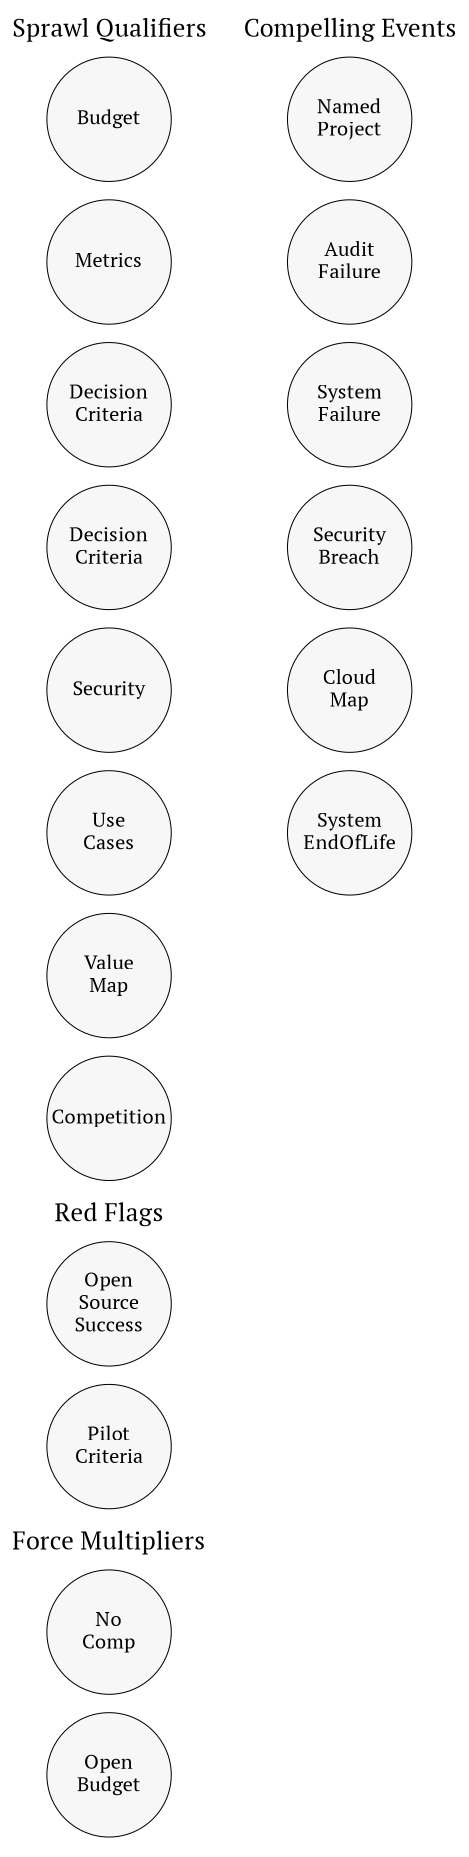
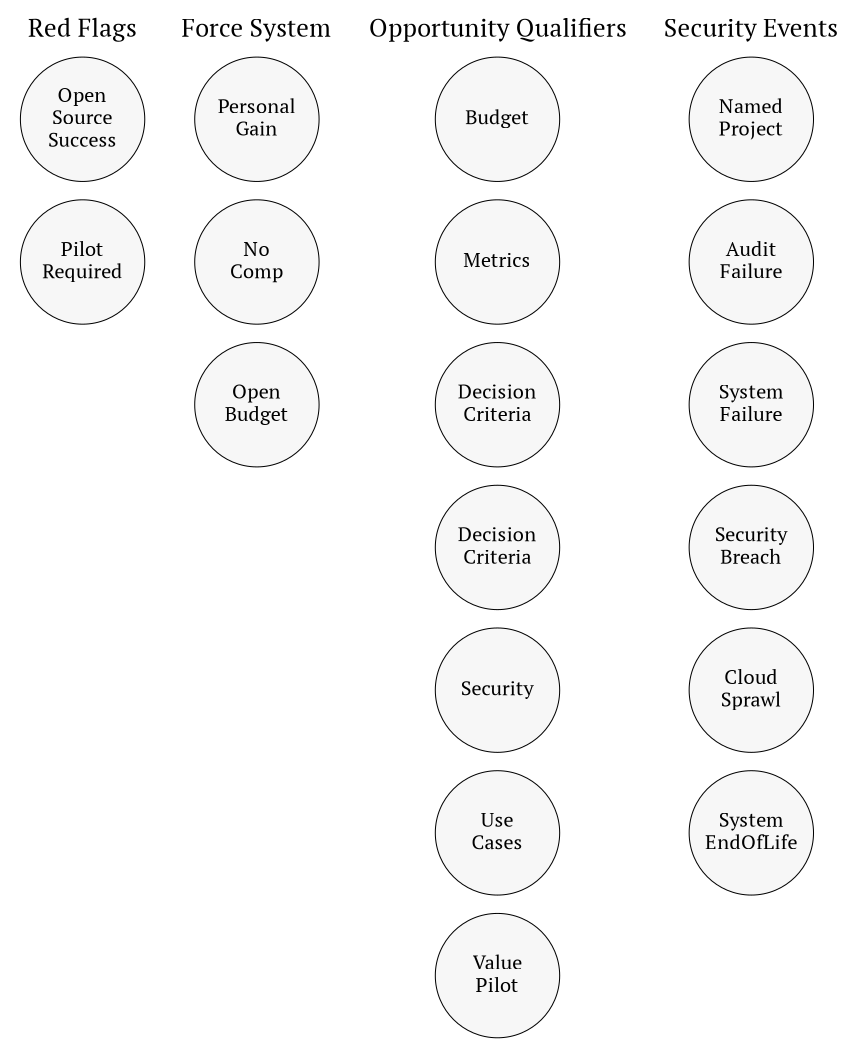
(110, 31) -> (498, 31)
(350, 31) -> (751, 31)
none -> (257, 119)
(350, 690) -> (751, 690)
(109, 976) -> (497, 976)
(109, 1118) -> none
(109, 1447) -> (83, 262)
(109, 1543) -> (257, 31)
